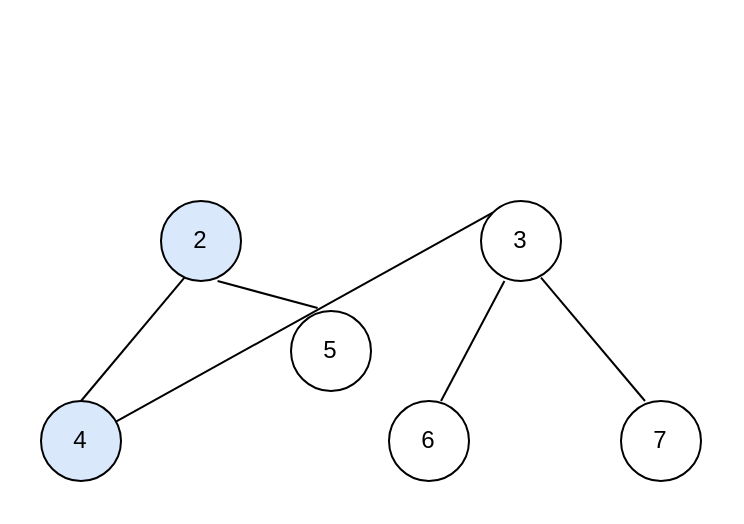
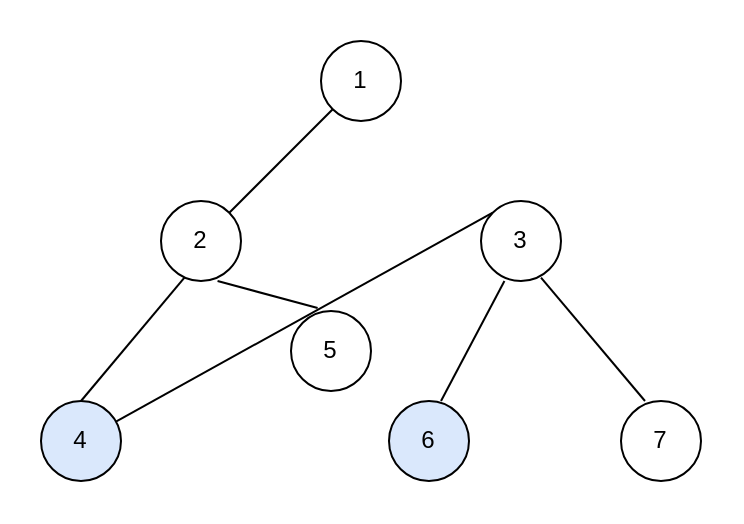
none -> (361, 81)
none -> (281, 161)
(201, 241) -> (201, 241)
(429, 441) -> (429, 441)
